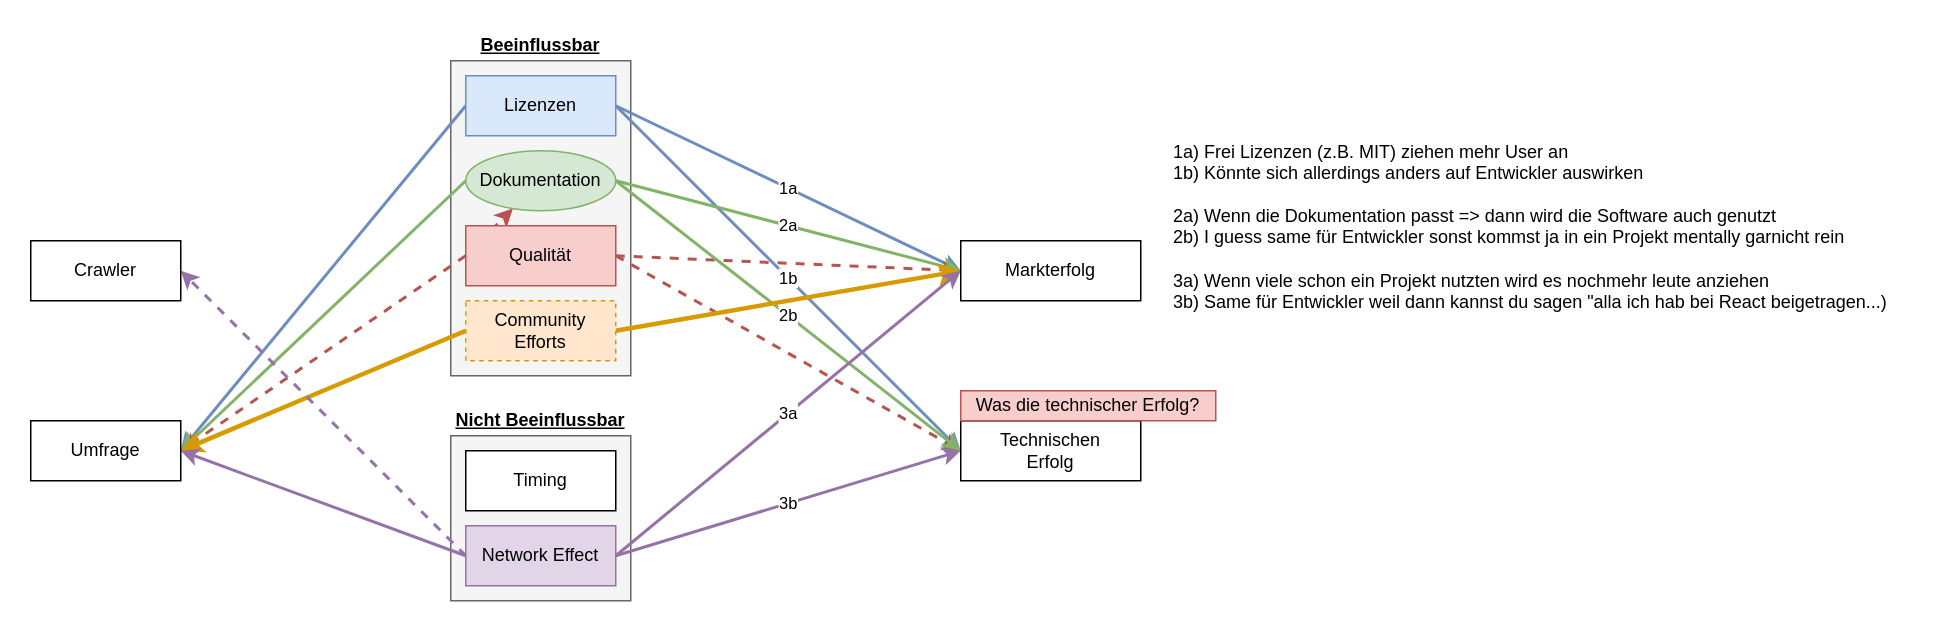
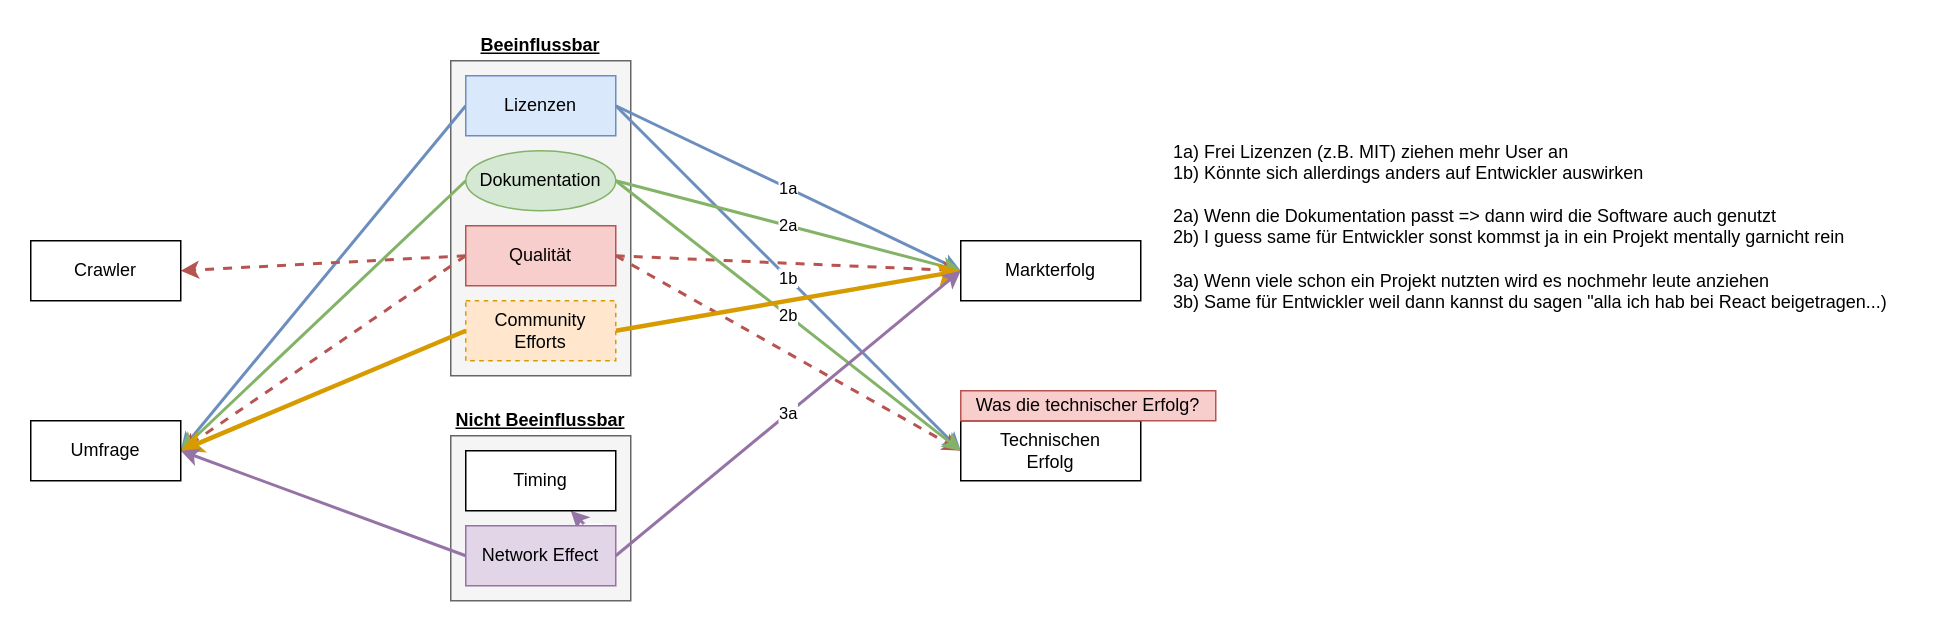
(499, 222) -> (329, 263)
(377, 467) -> none
(783, 505) -> (582, 522)
